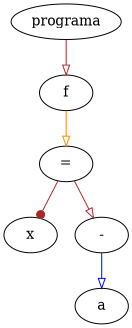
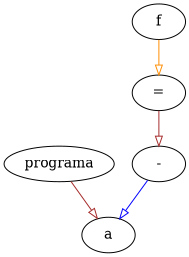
(66, 52) -> (81, 196)
(31, 235) -> none
